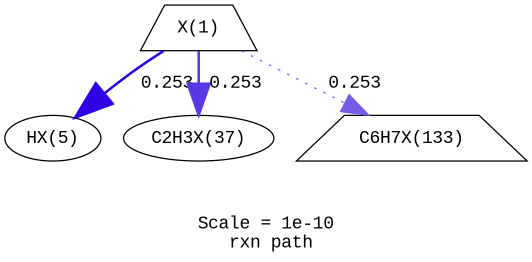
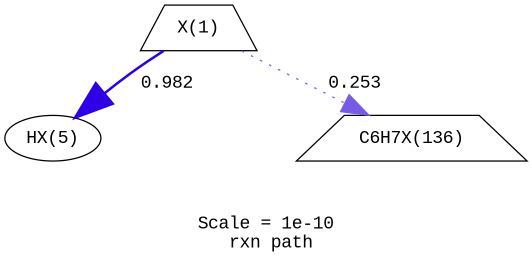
(162, 83) -> (162, 83)
(199, 138) -> none
(412, 138) -> (412, 138)
